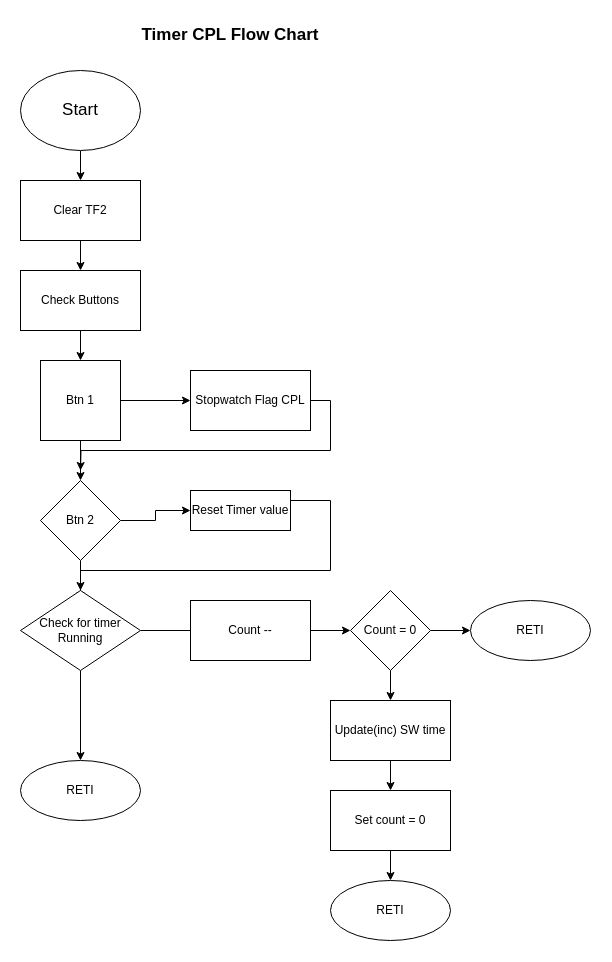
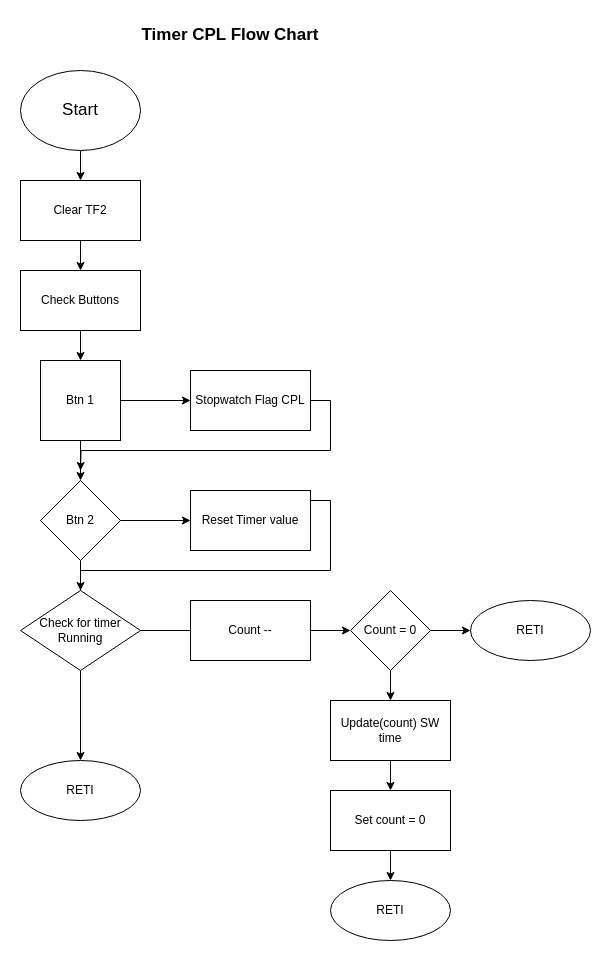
(241, 511) -> (251, 521)
(391, 731) -> (391, 731)
